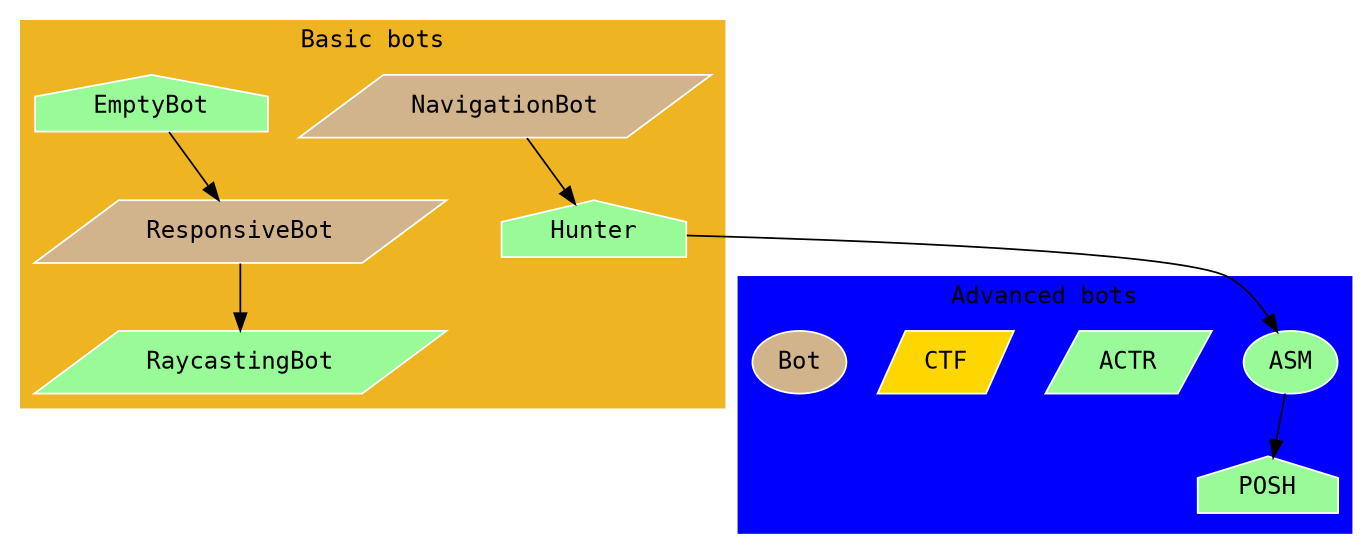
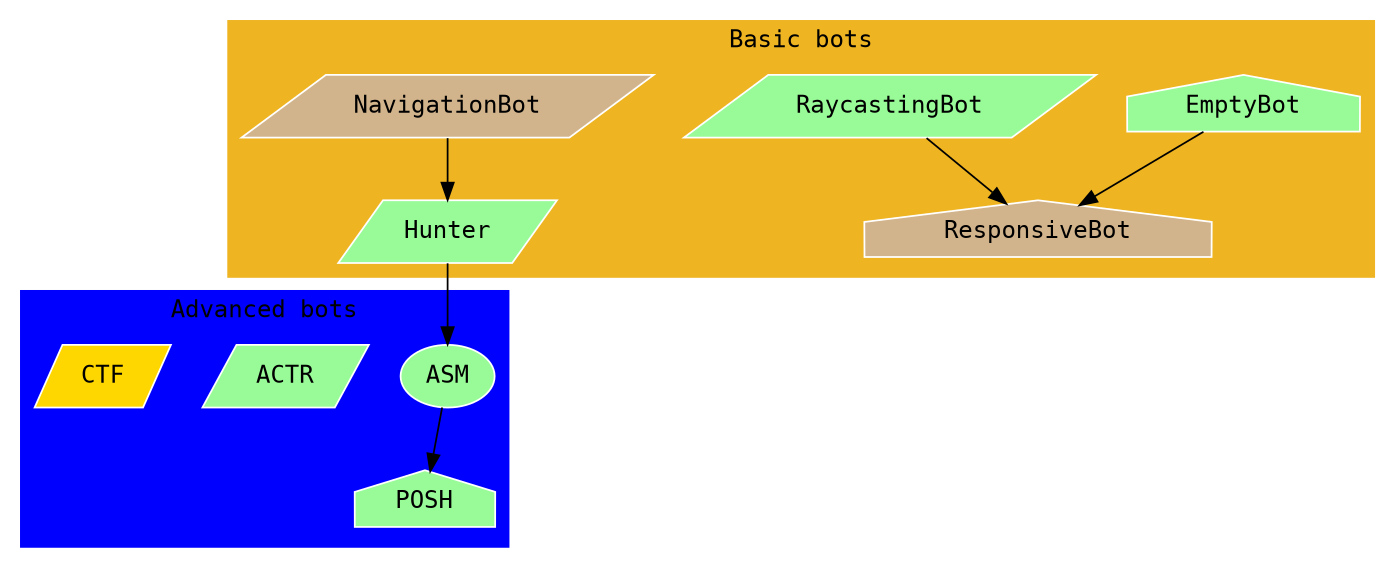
(240, 232) -> (1038, 232)
(594, 232) -> (448, 232)
(240, 288) -> (960, 165)
(799, 362) -> none
